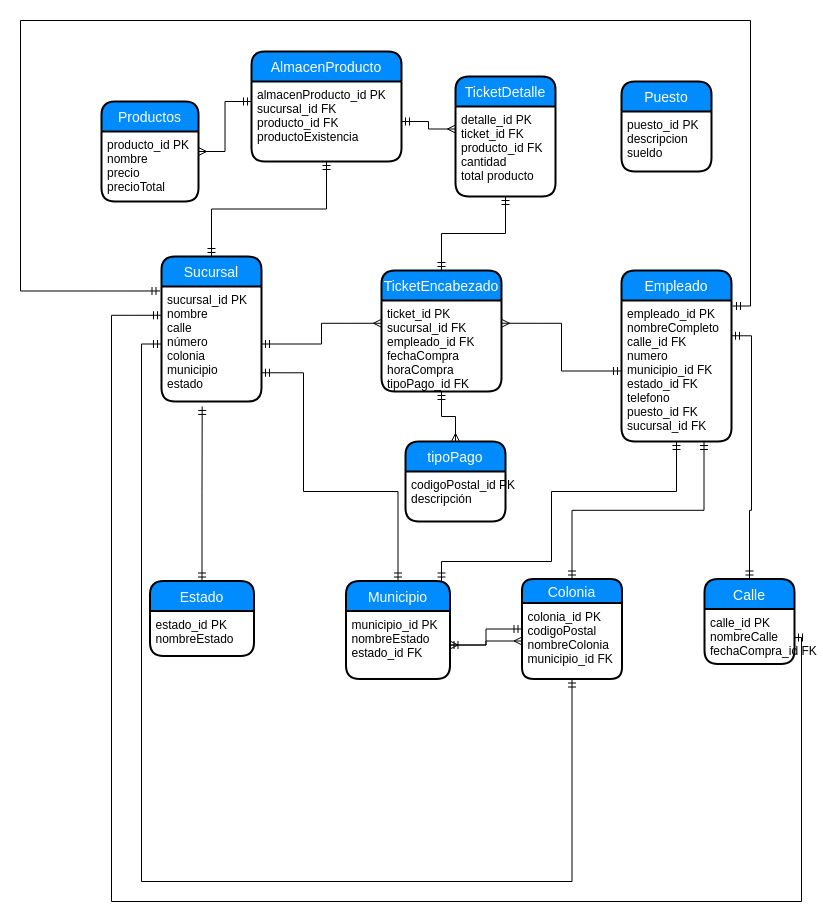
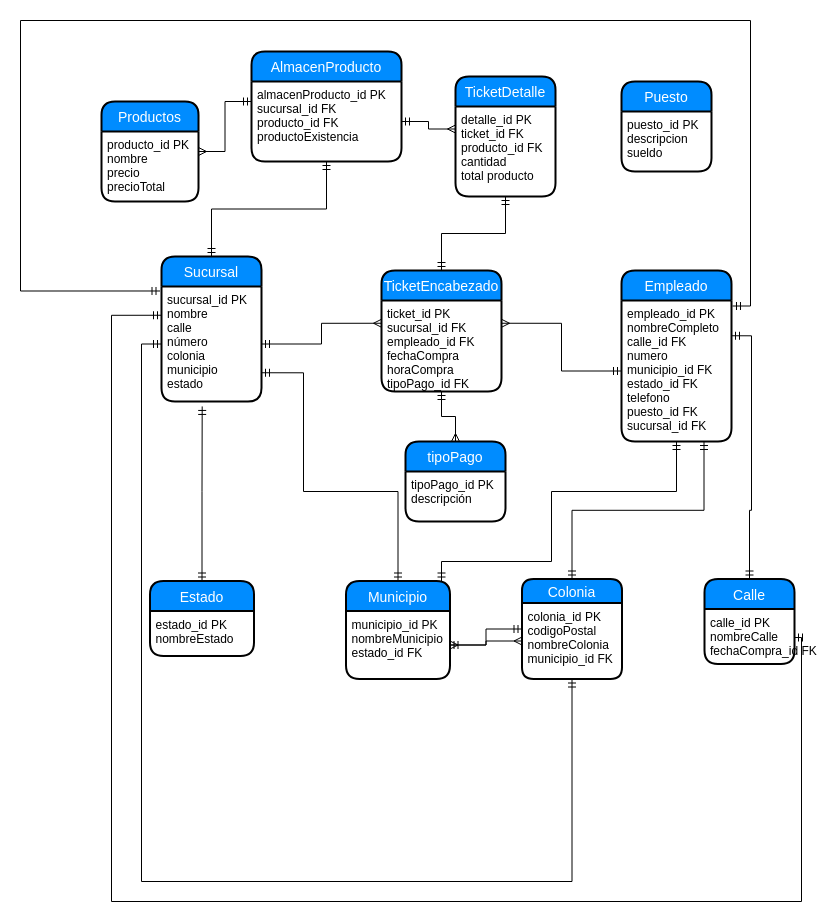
(465, 485) -> (453, 485)
(394, 625) -> (394, 625)
